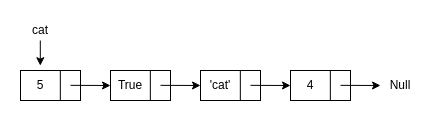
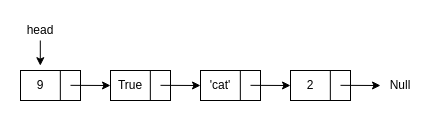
(41, 31) -> (41, 31)
(41, 86) -> (41, 86)
(311, 86) -> (311, 86)
